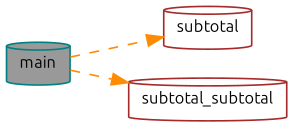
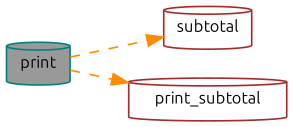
(38, 64) -> (38, 64)
(208, 99) -> (208, 99)
